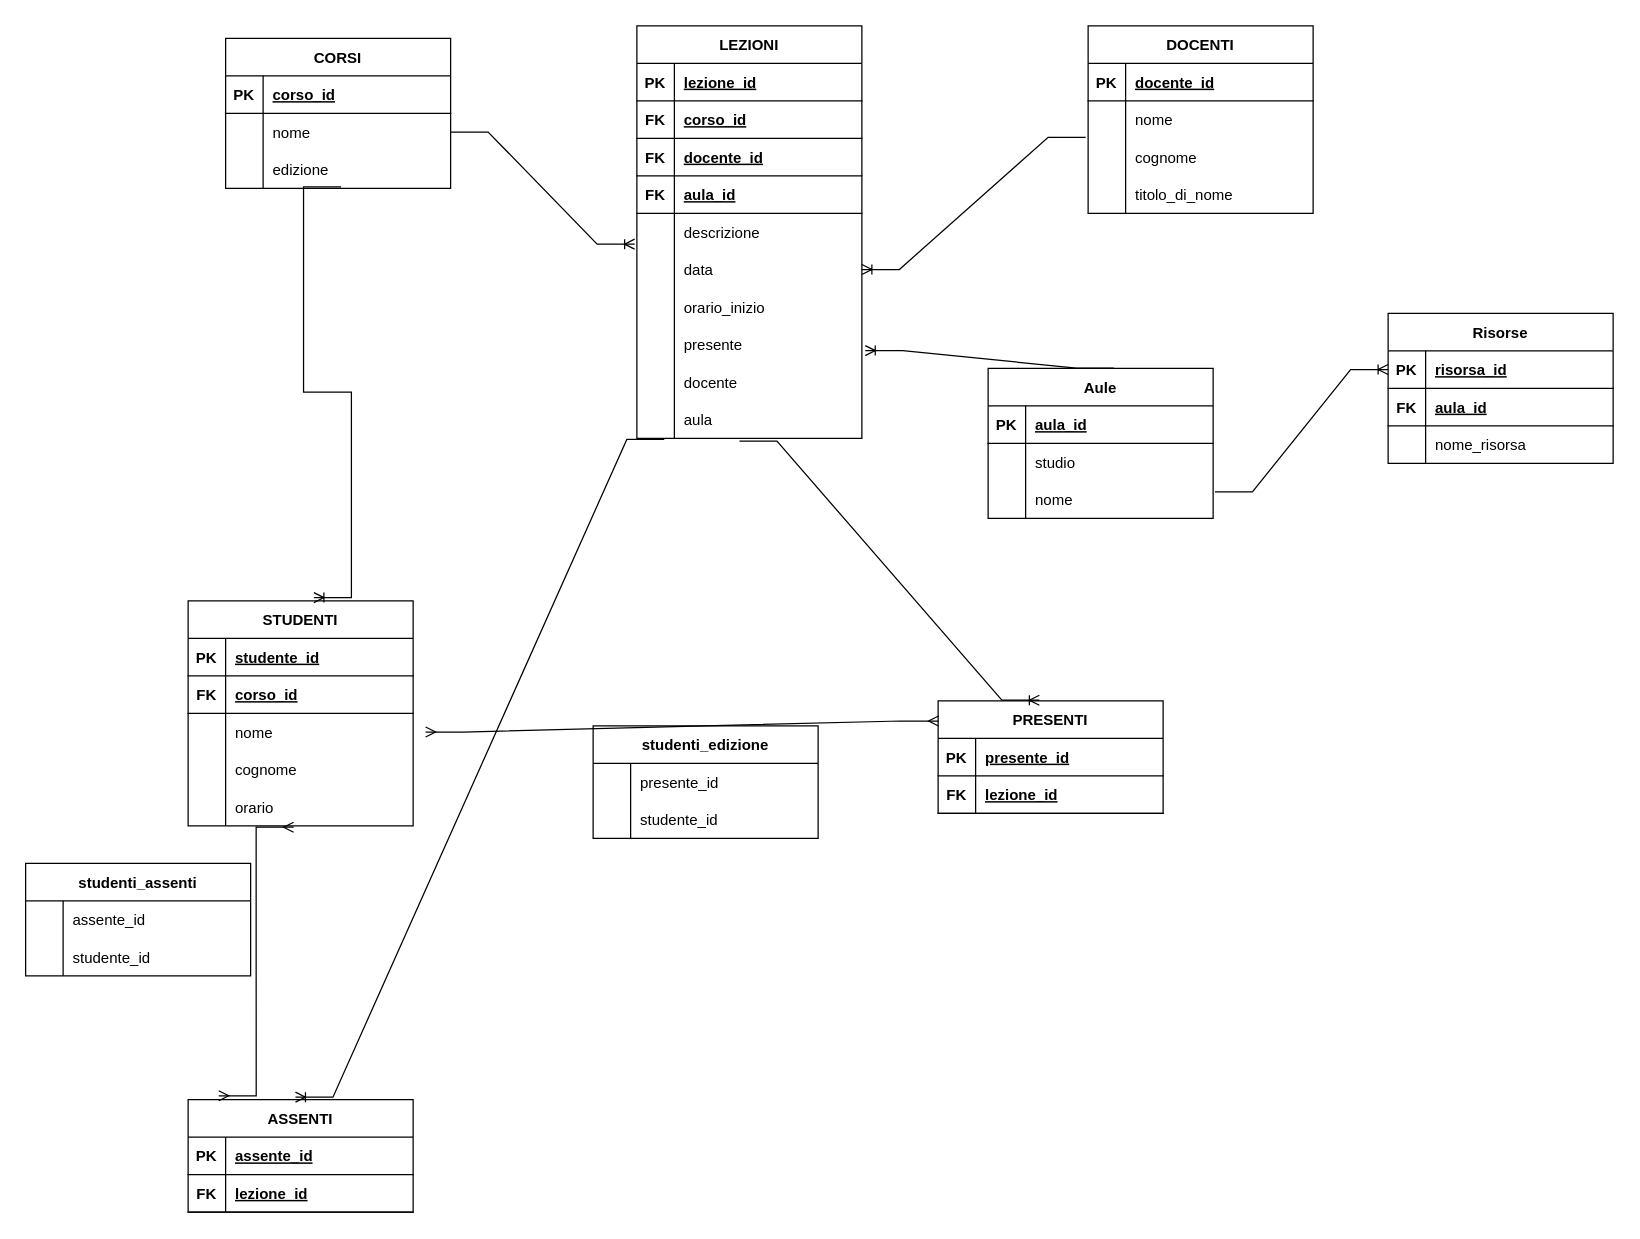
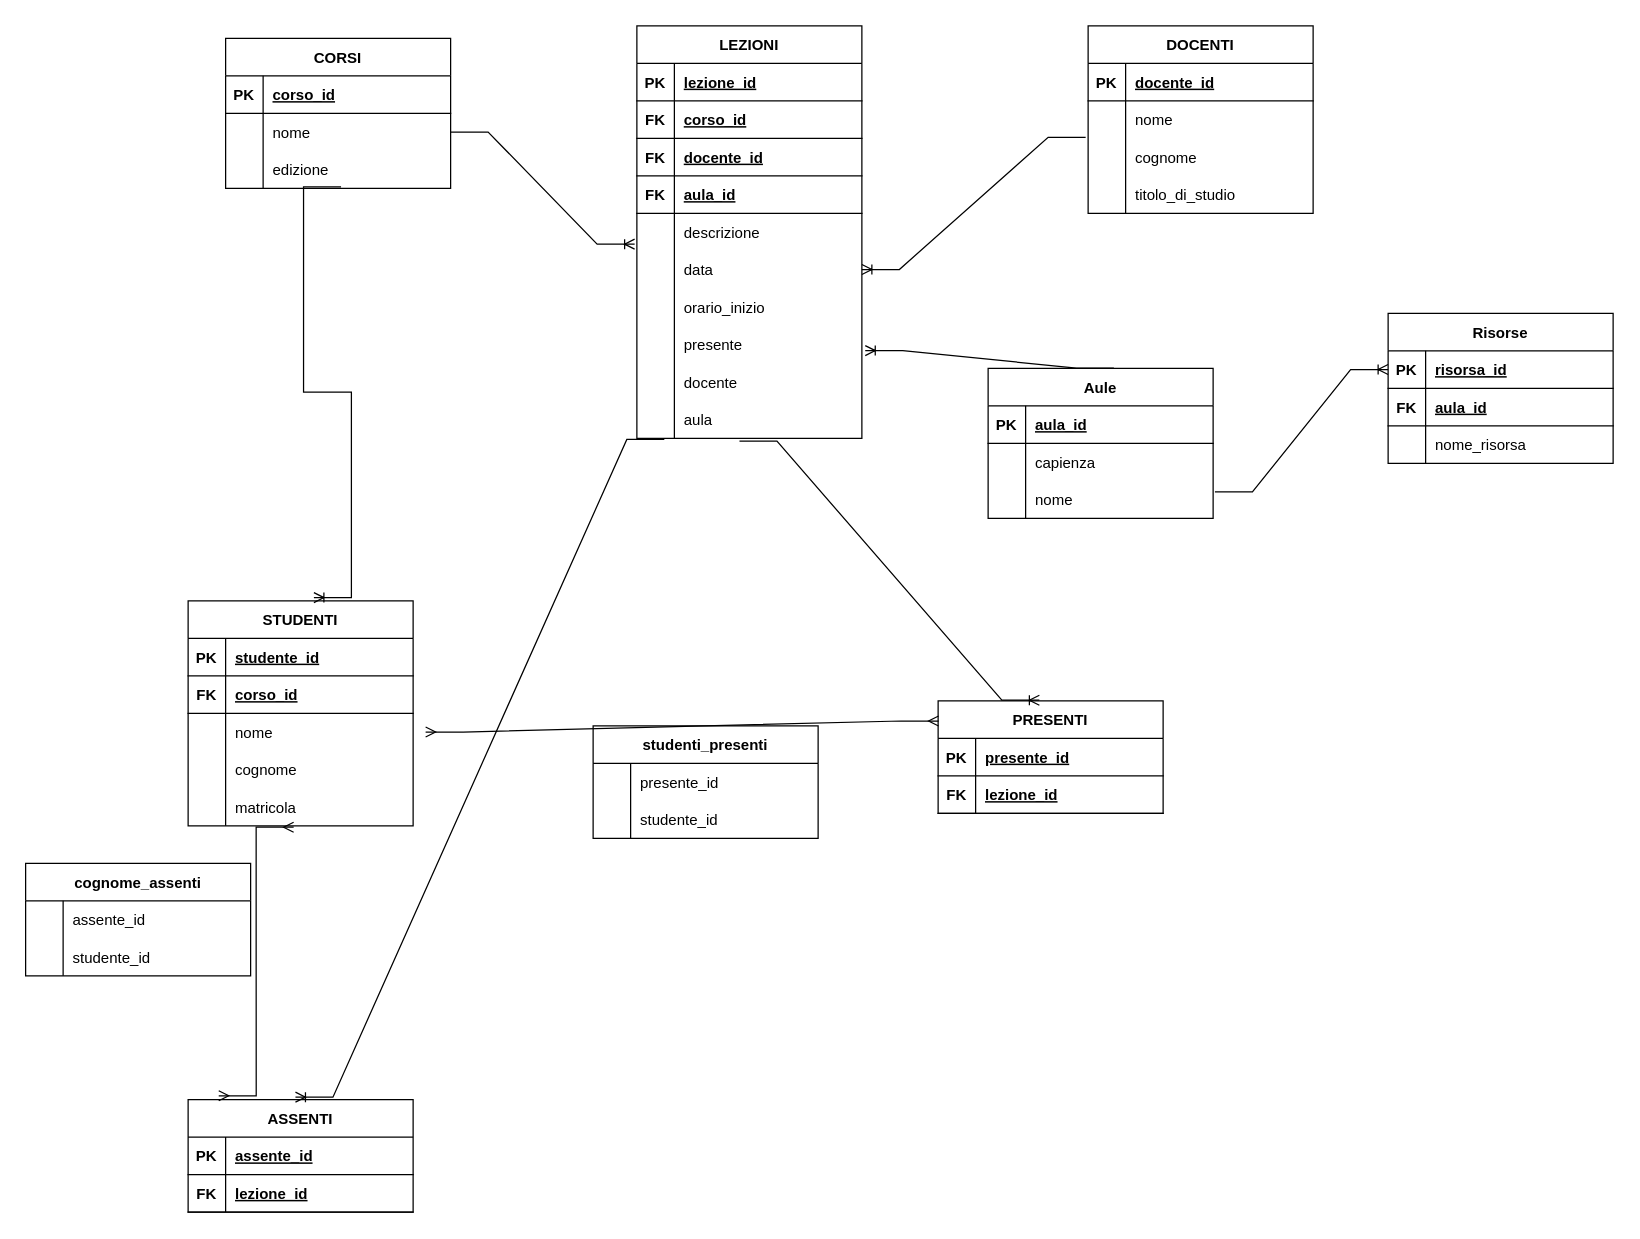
(1188, 195) -> (1194, 195)
(1058, 463) -> (1067, 463)
(705, 745) -> (705, 745)
(258, 808) -> (269, 808)
(138, 883) -> (138, 883)
